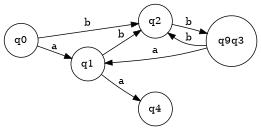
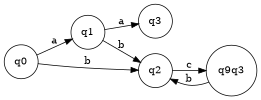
(189, 22) -> (189, 65)
(160, 58) -> none
(155, 109) -> (155, 21)
